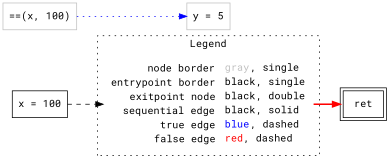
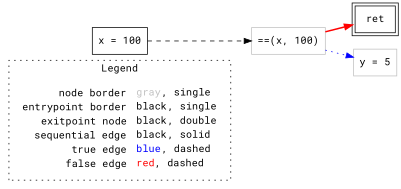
(82, 104) -> (196, 41)
(324, 104) -> (335, 29)
